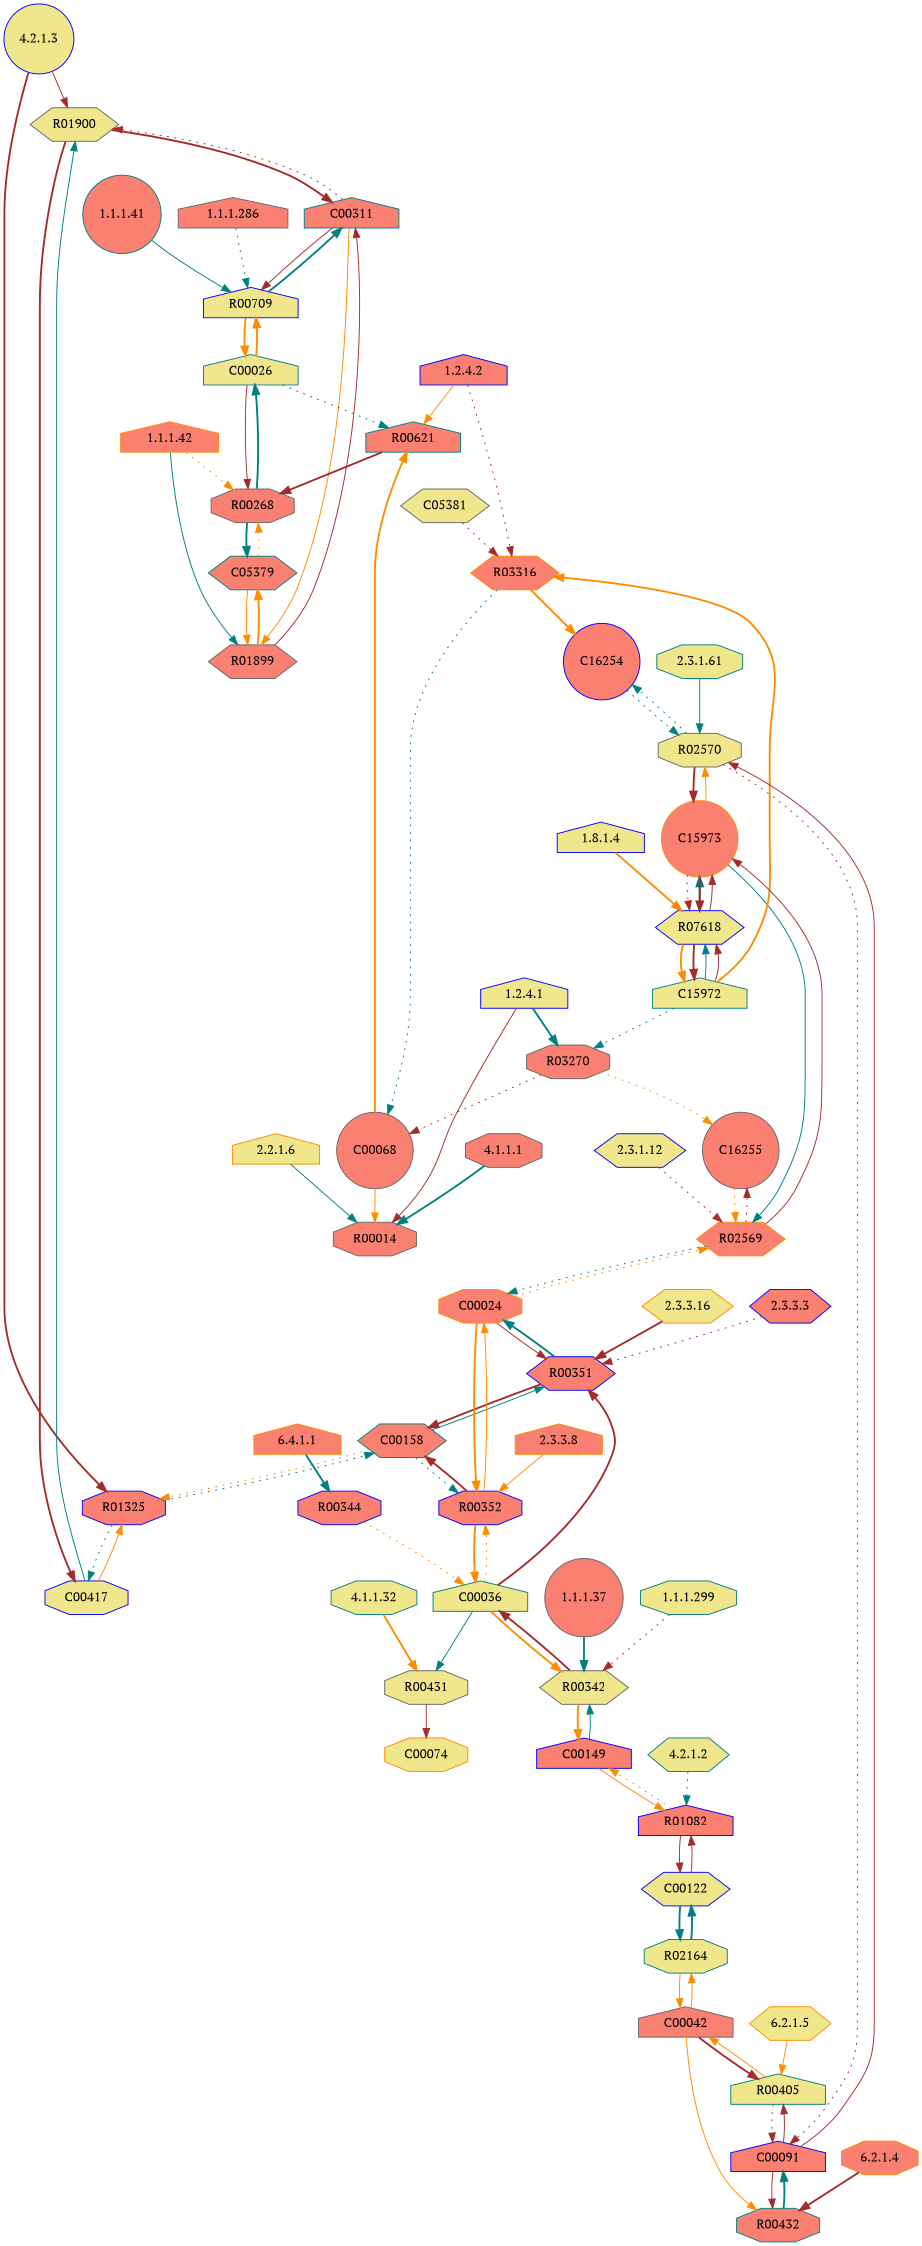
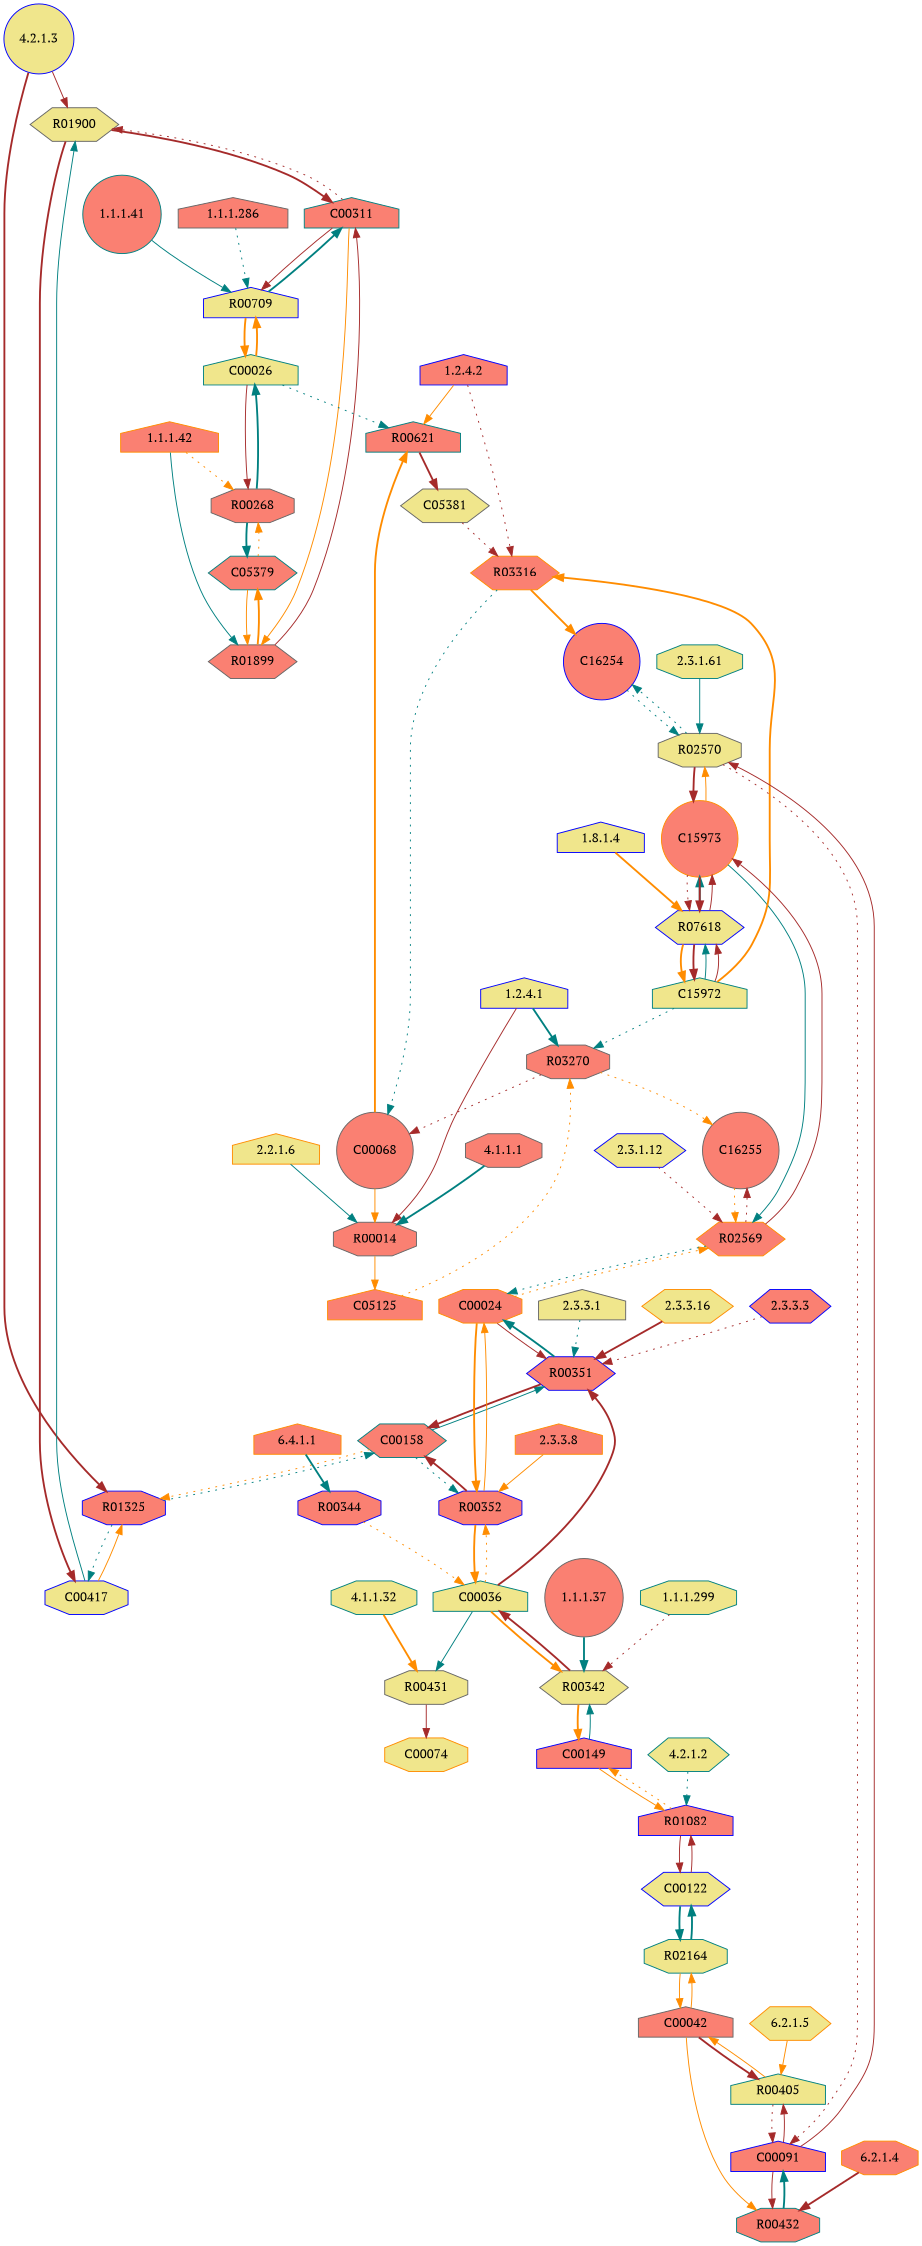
(336, 471) -> (426, 466)
none -> (375, 1306)
none -> (582, 1306)
